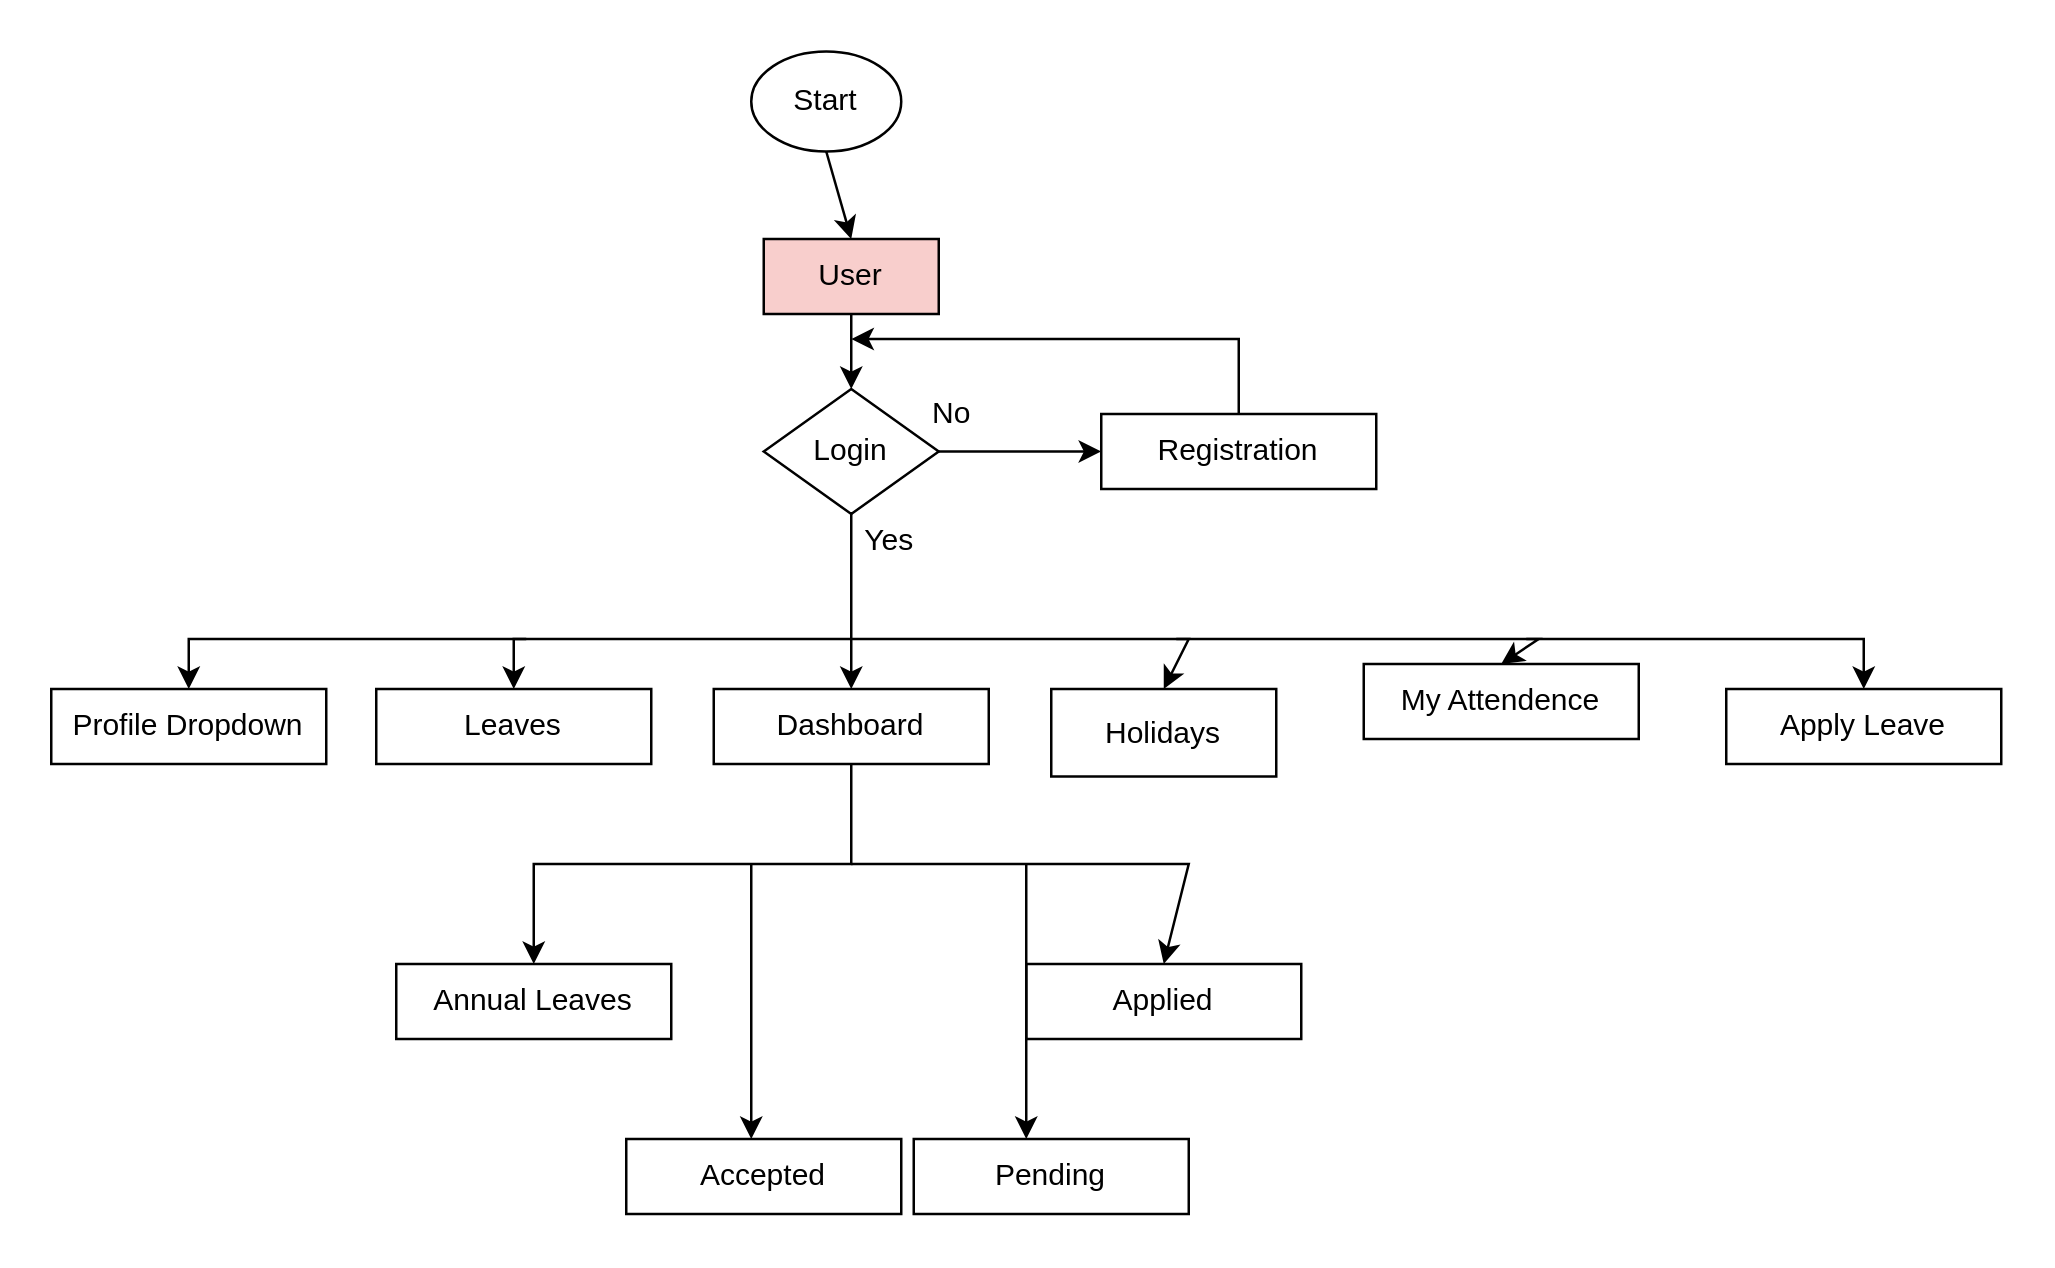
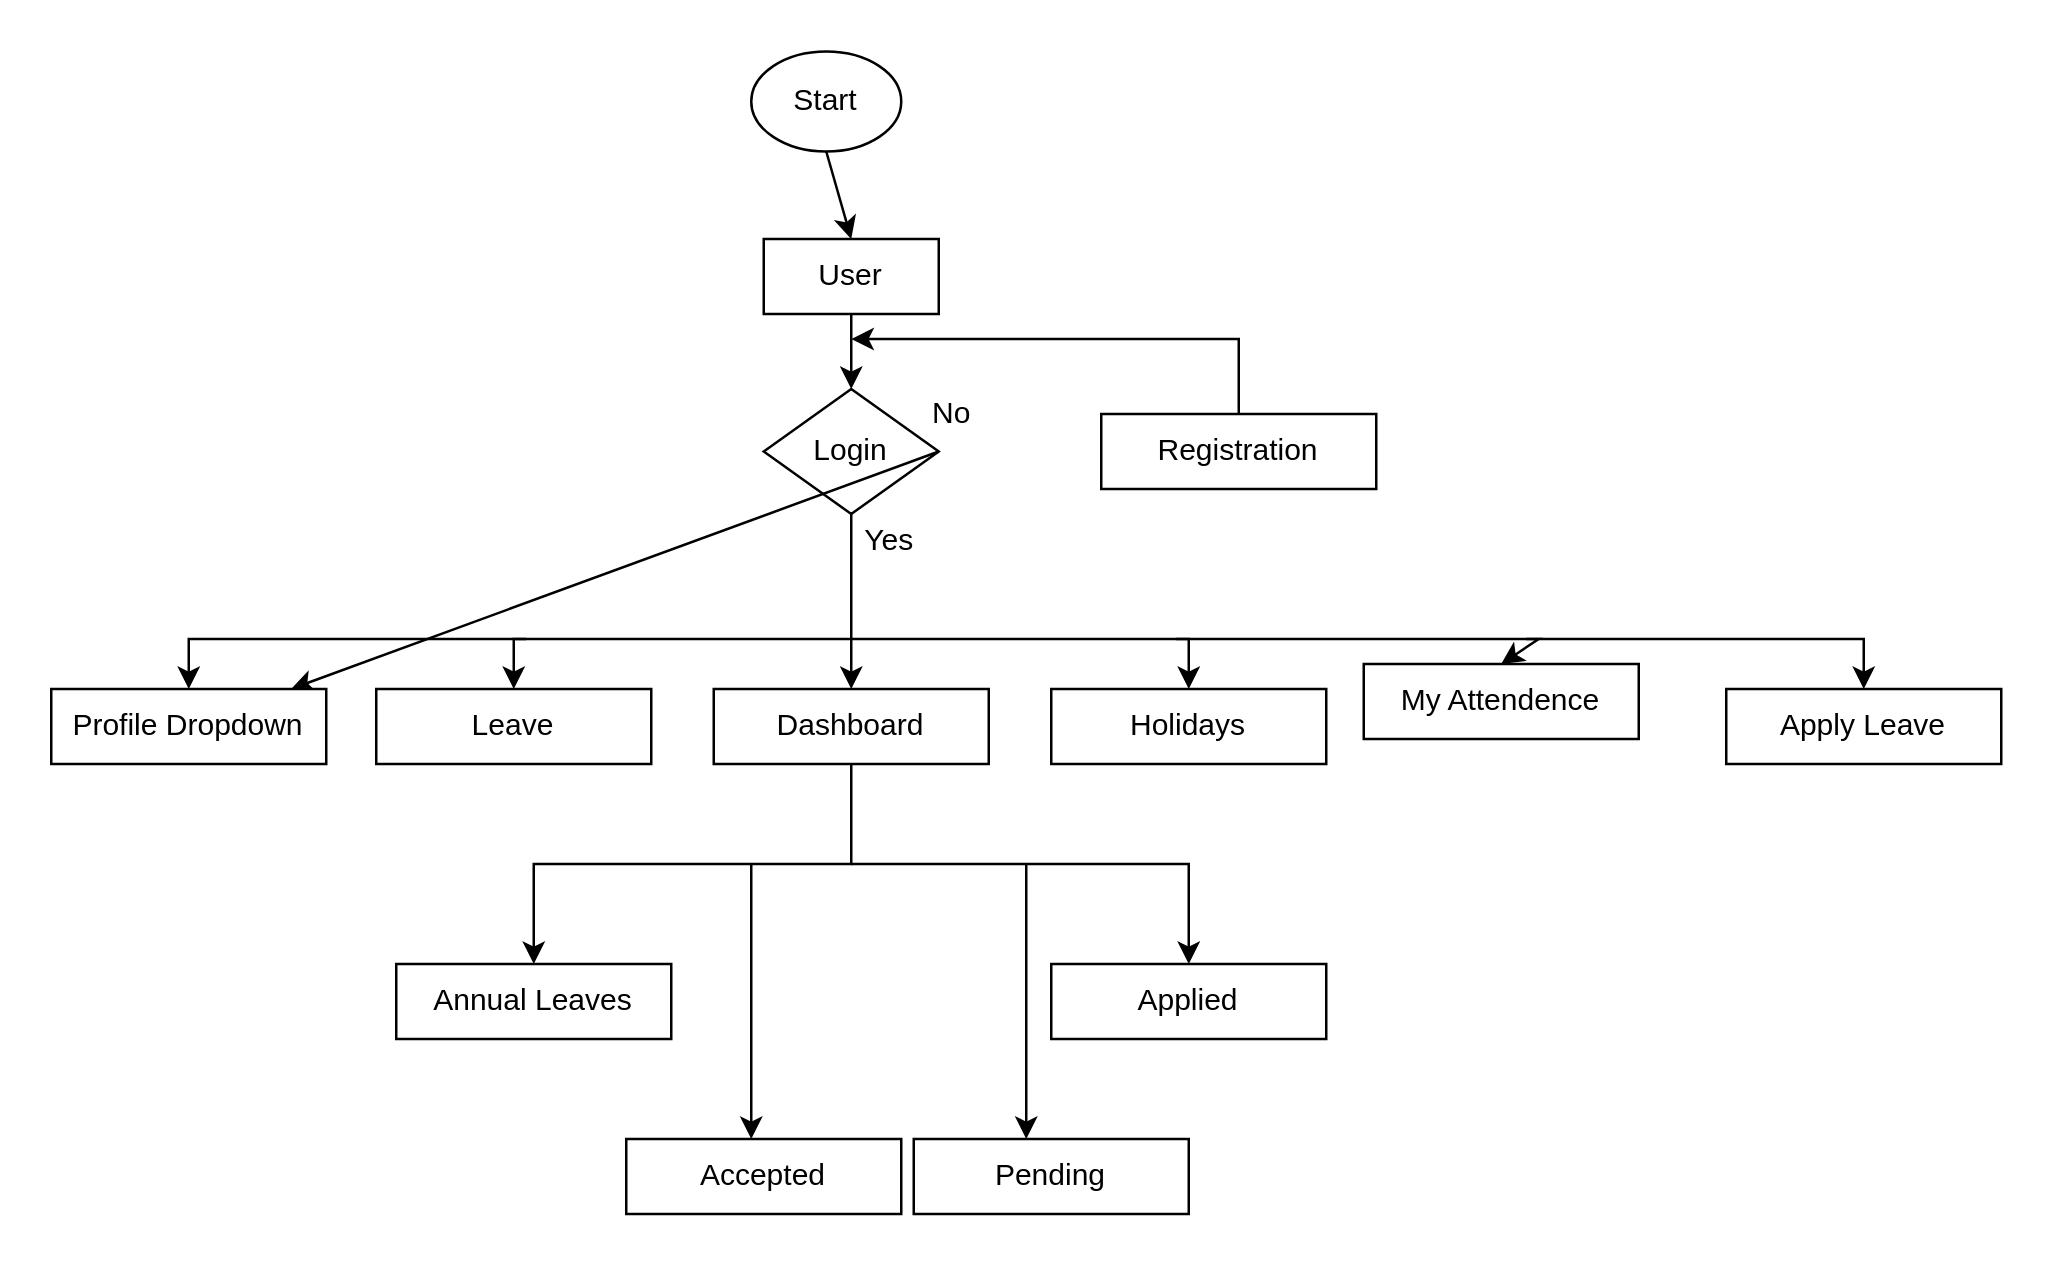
(851, 276) -> (851, 276)
(1012, 451) -> (691, 542)
(514, 726) -> (514, 726)
(1164, 733) -> (1189, 726)
(1164, 1001) -> (1189, 1001)
